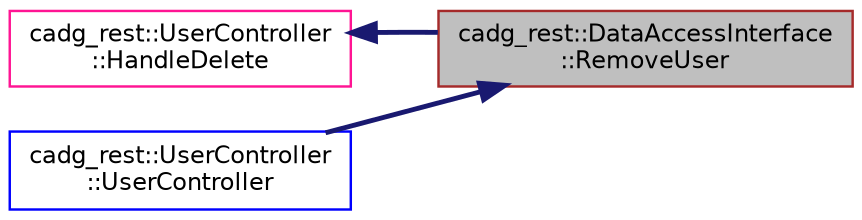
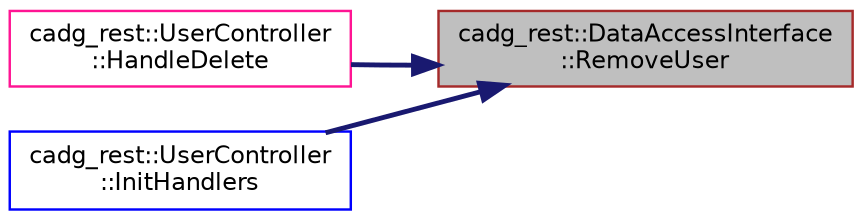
(407, 32) -> (382, 65)
(180, 171) -> (180, 171)
